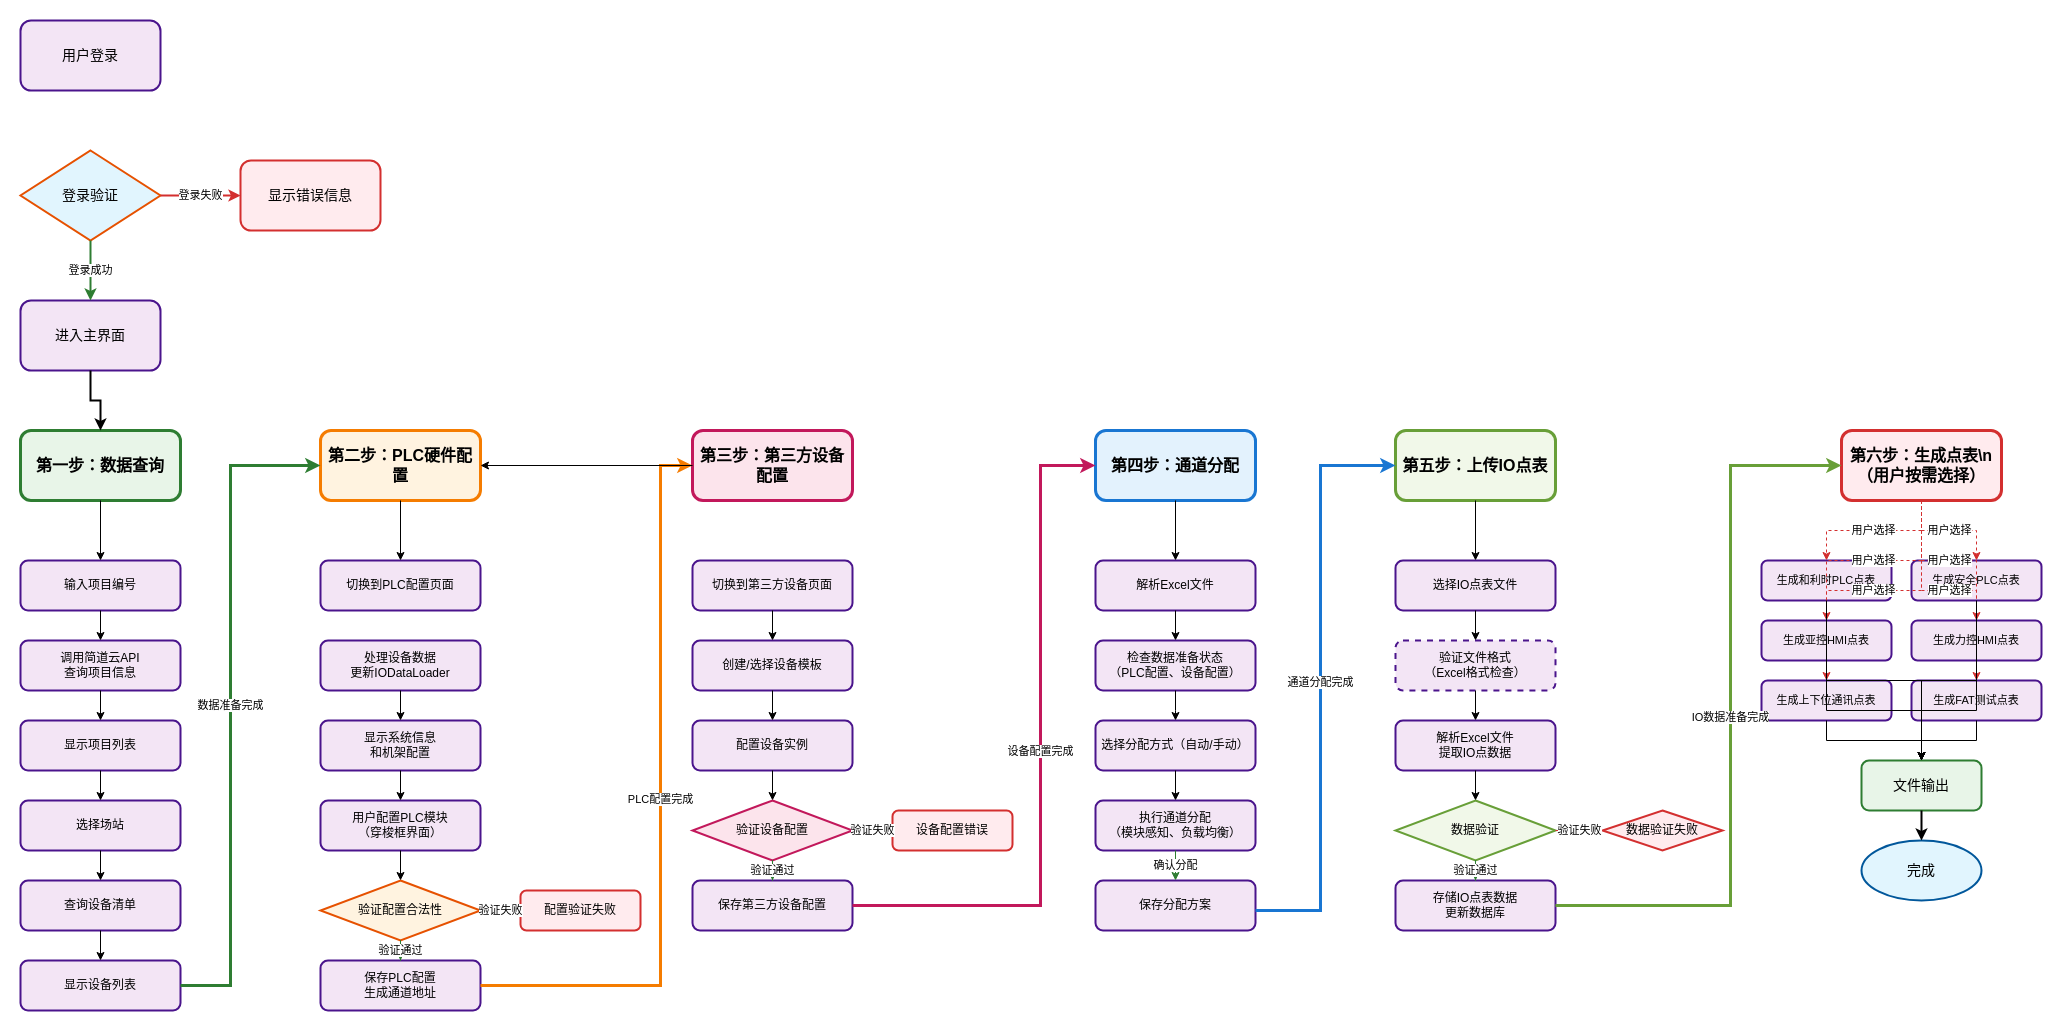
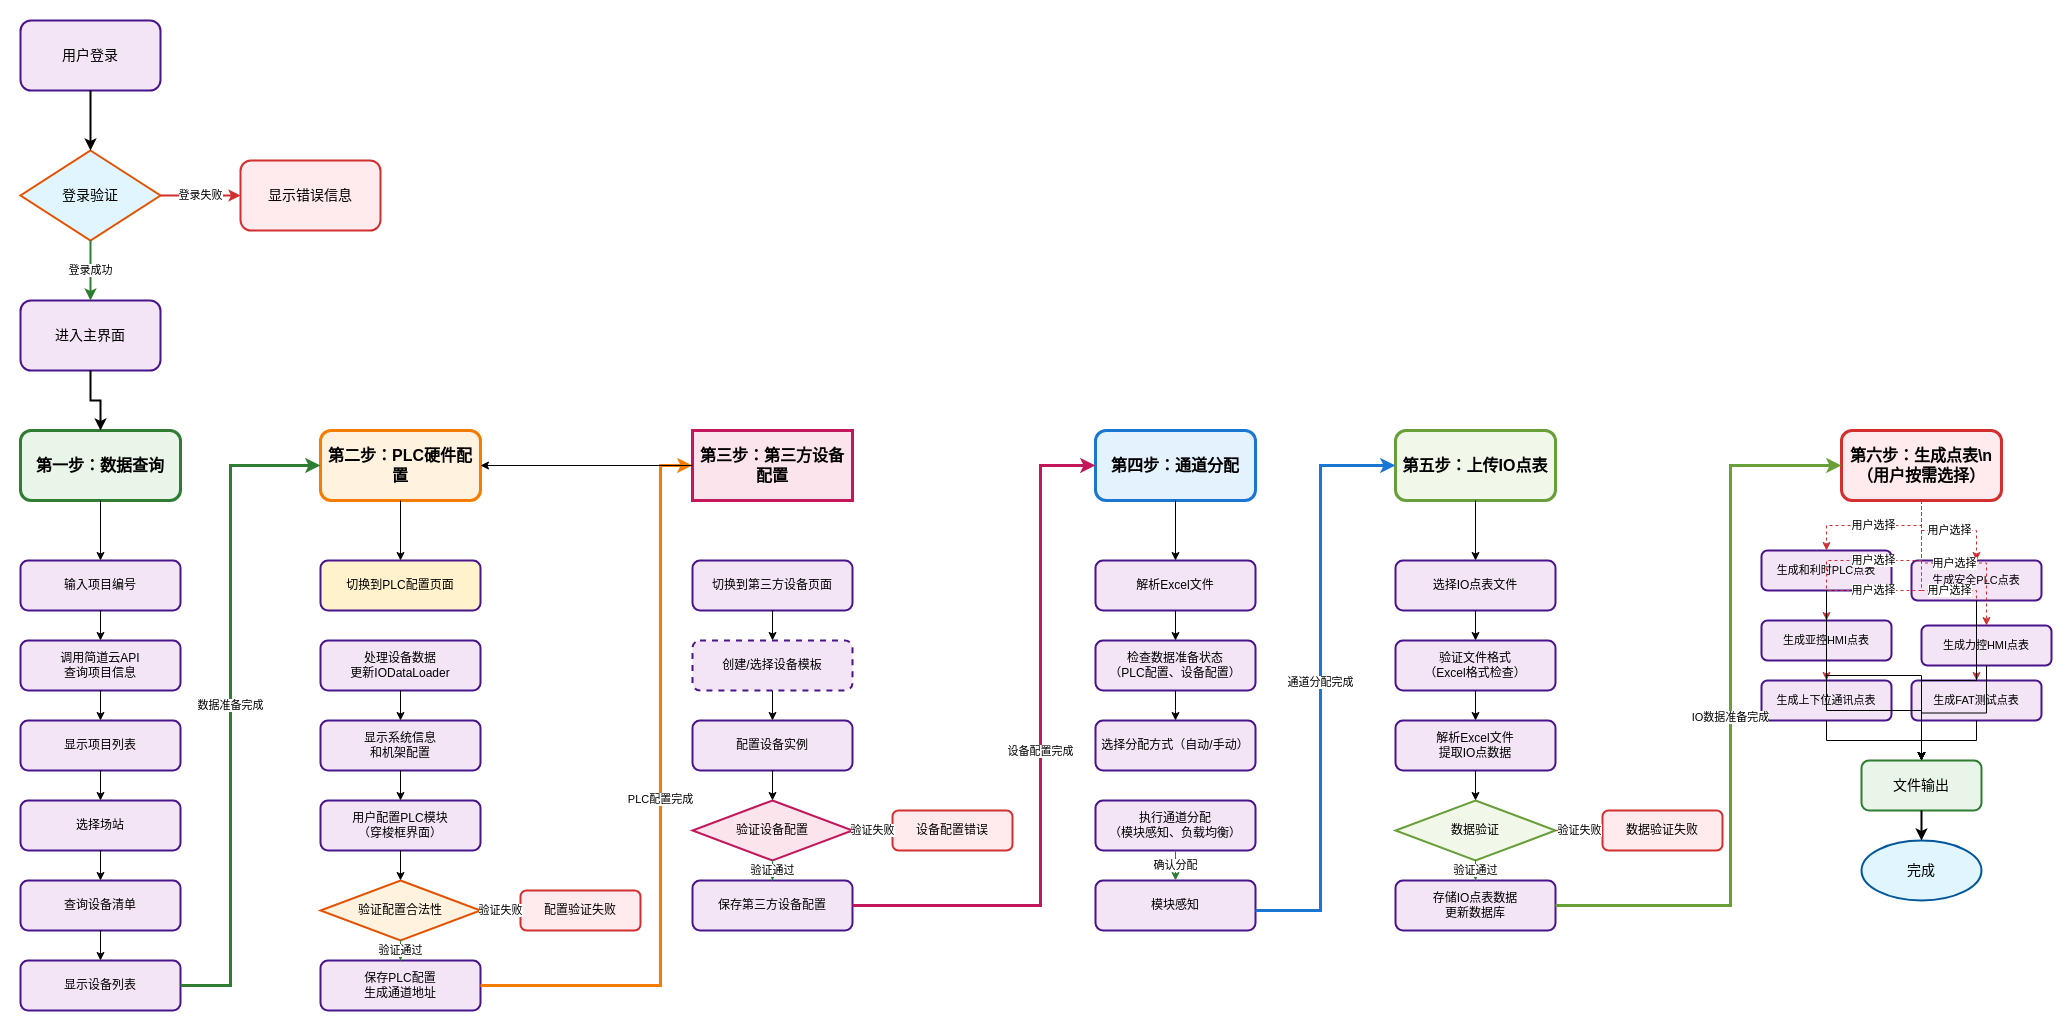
none -> (91, 116)
(773, 466) -> (773, 466)
(1827, 581) -> (1827, 571)
(401, 586) -> (401, 586)
(1977, 641) -> (1987, 646)
(773, 666) -> (773, 666)
(1476, 666) -> (1476, 666)
(1176, 790) -> none
(1663, 831) -> (1663, 831)
(1176, 906) -> (1176, 906)
